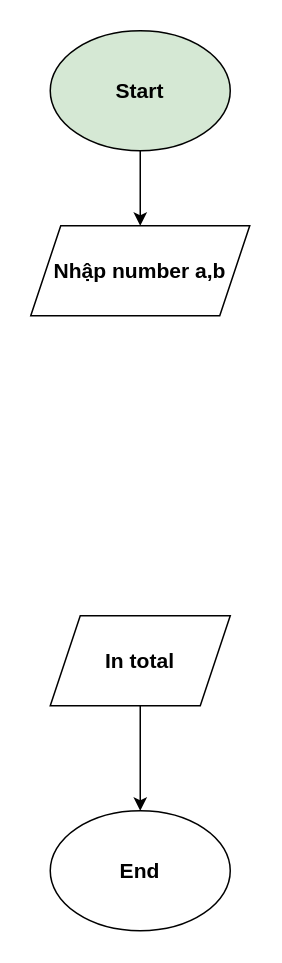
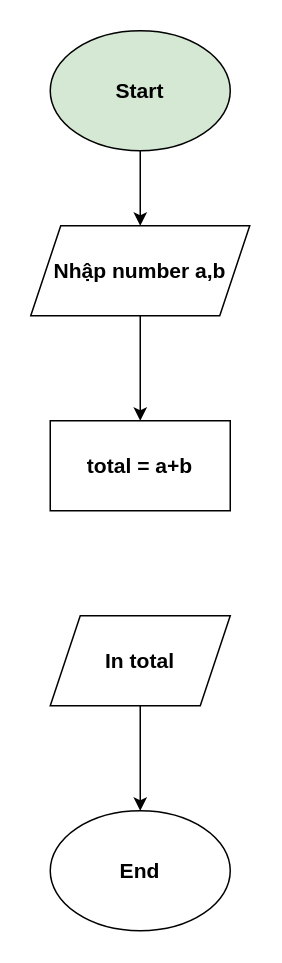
none -> (140, 363)
none -> (140, 466)
